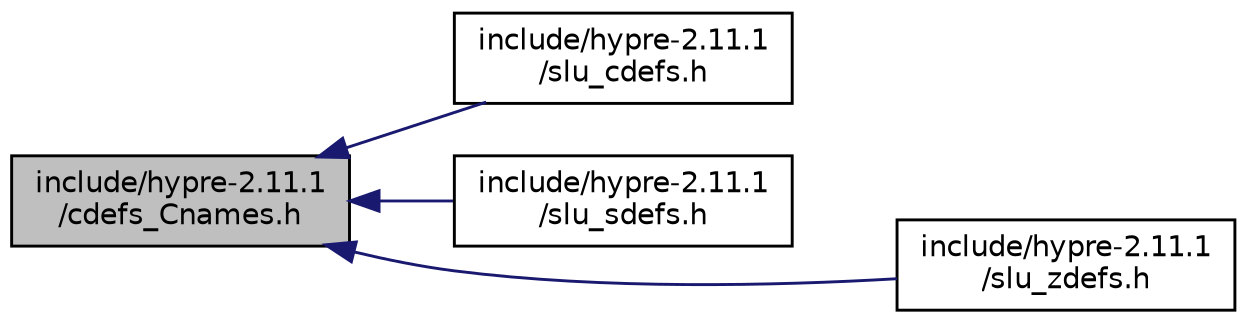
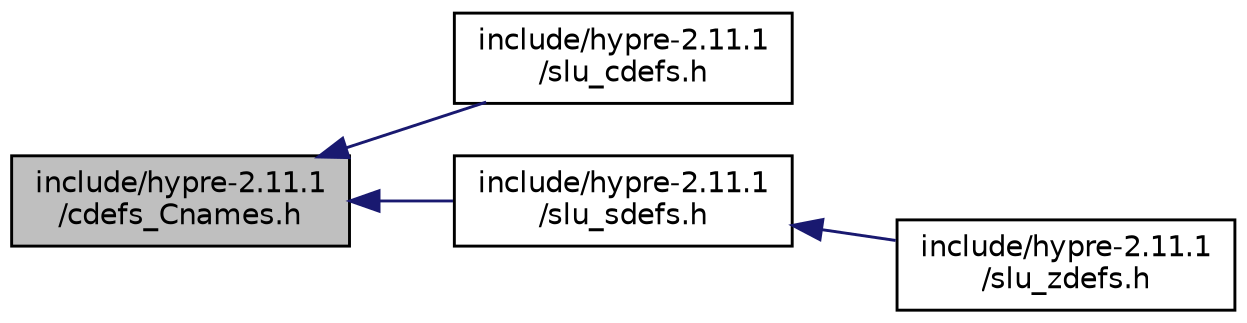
(624, 283) -> (859, 235)
